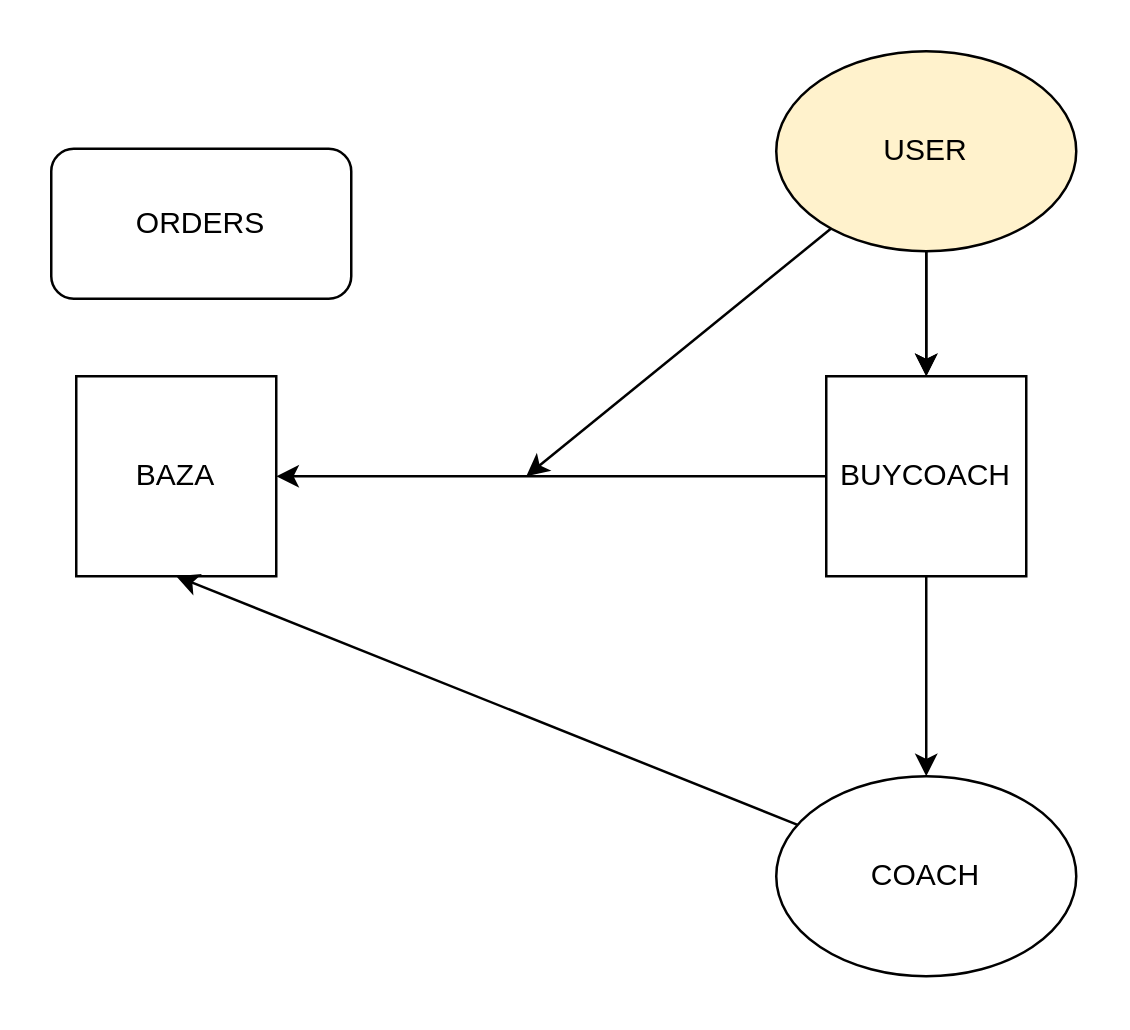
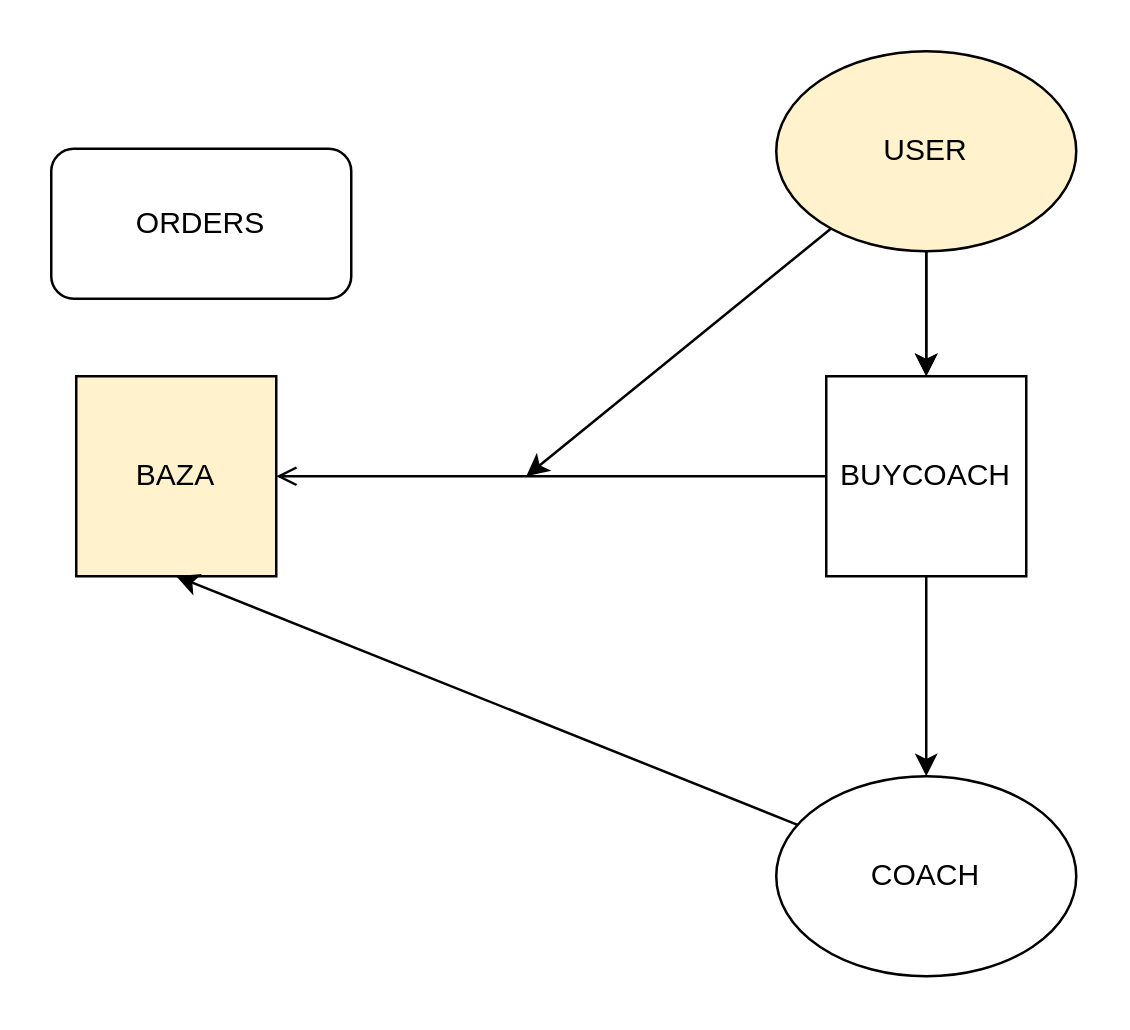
(176, 476) -> (176, 476)
(294, 476) -> (290, 476)
